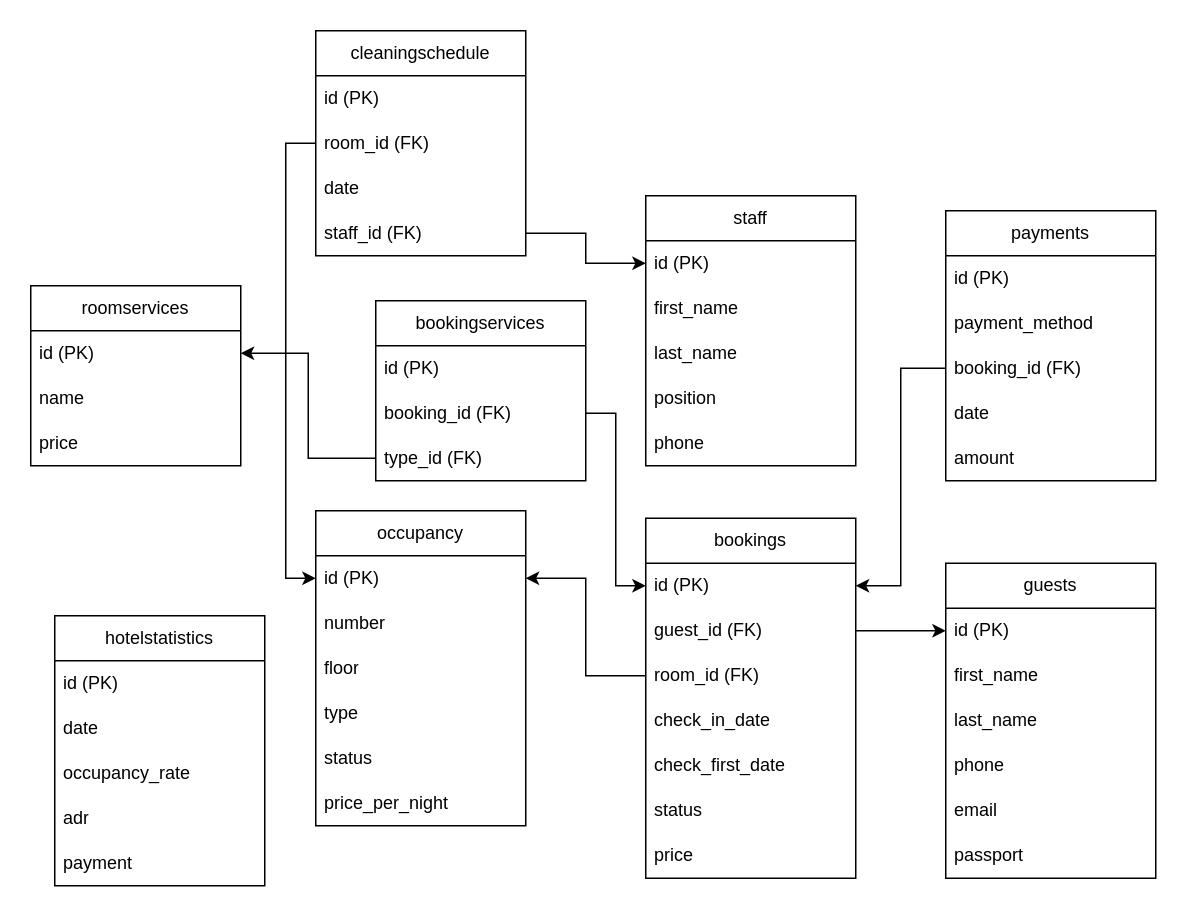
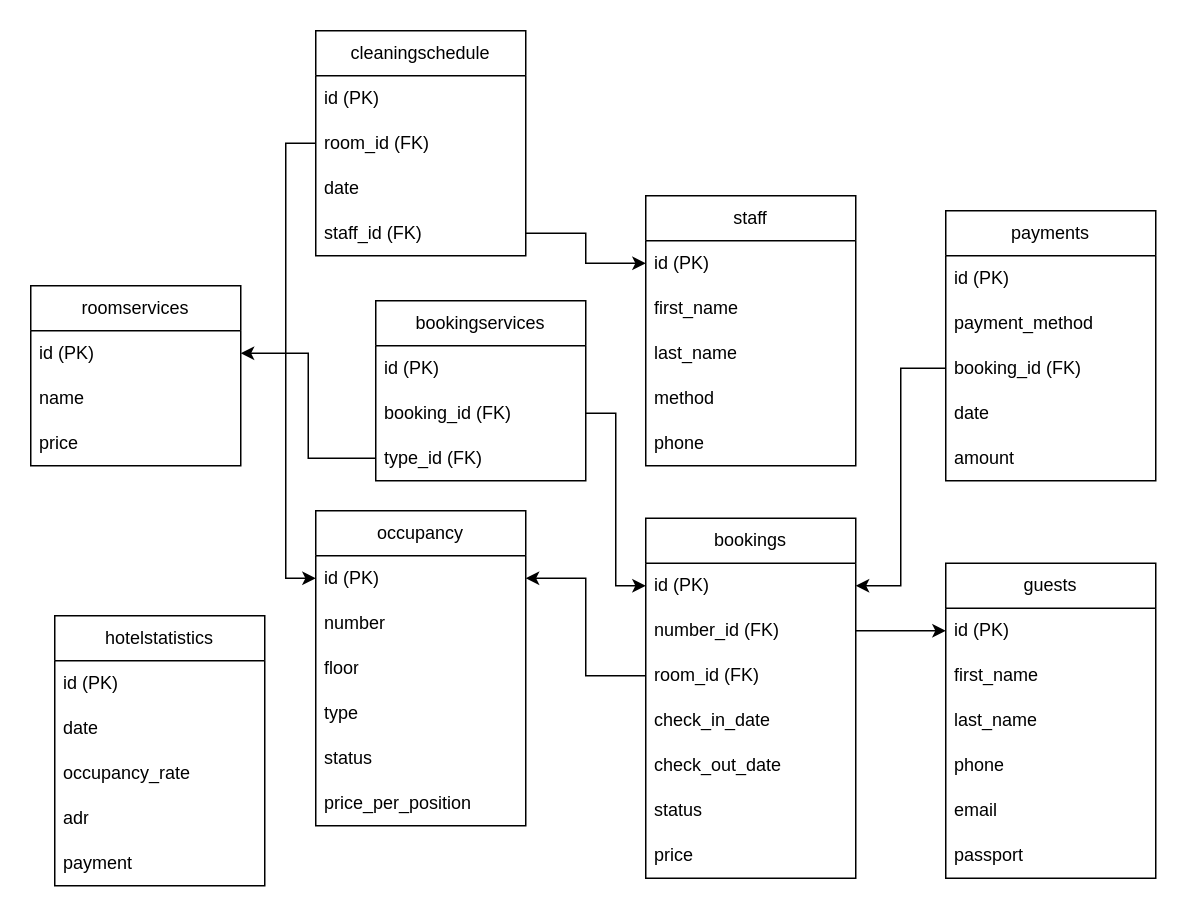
(690, 398) -> (685, 398)
(716, 631) -> (721, 631)
(733, 766) -> (725, 766)
(396, 803) -> (408, 803)
